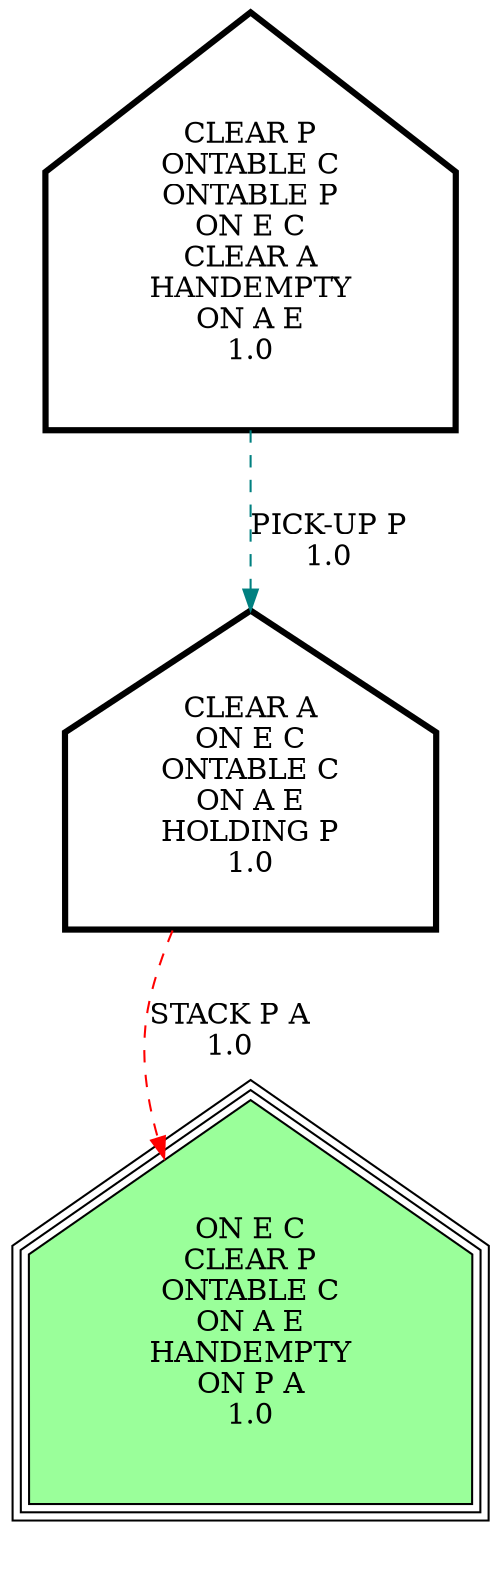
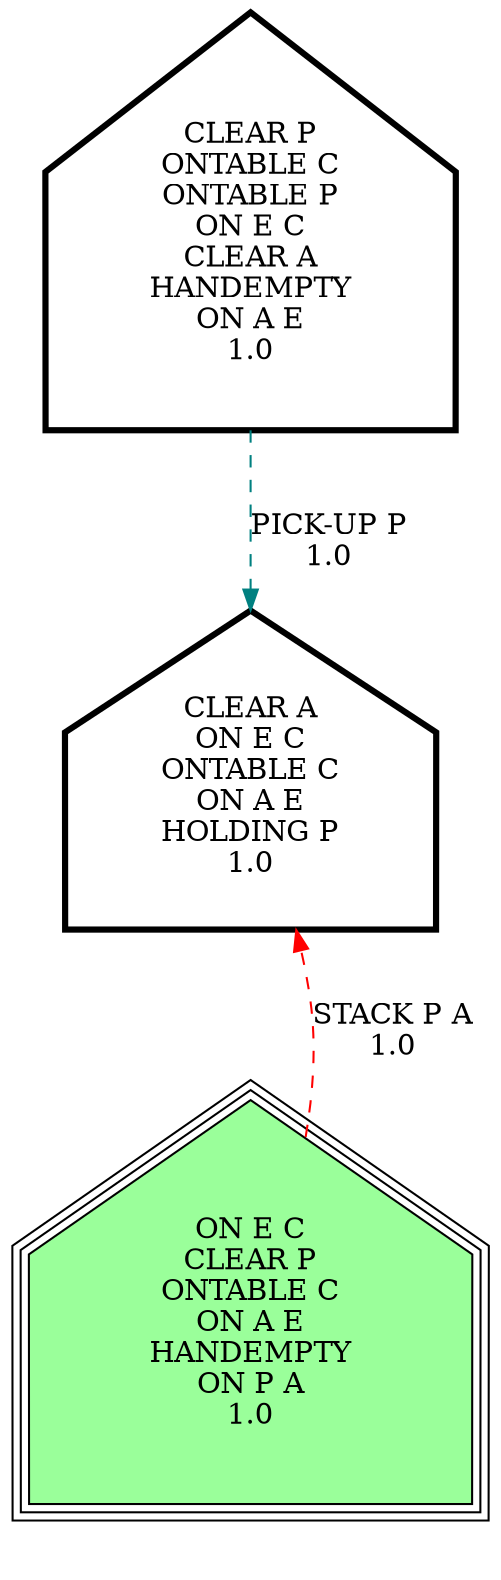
(145, 1033) -> (313, 1044)
